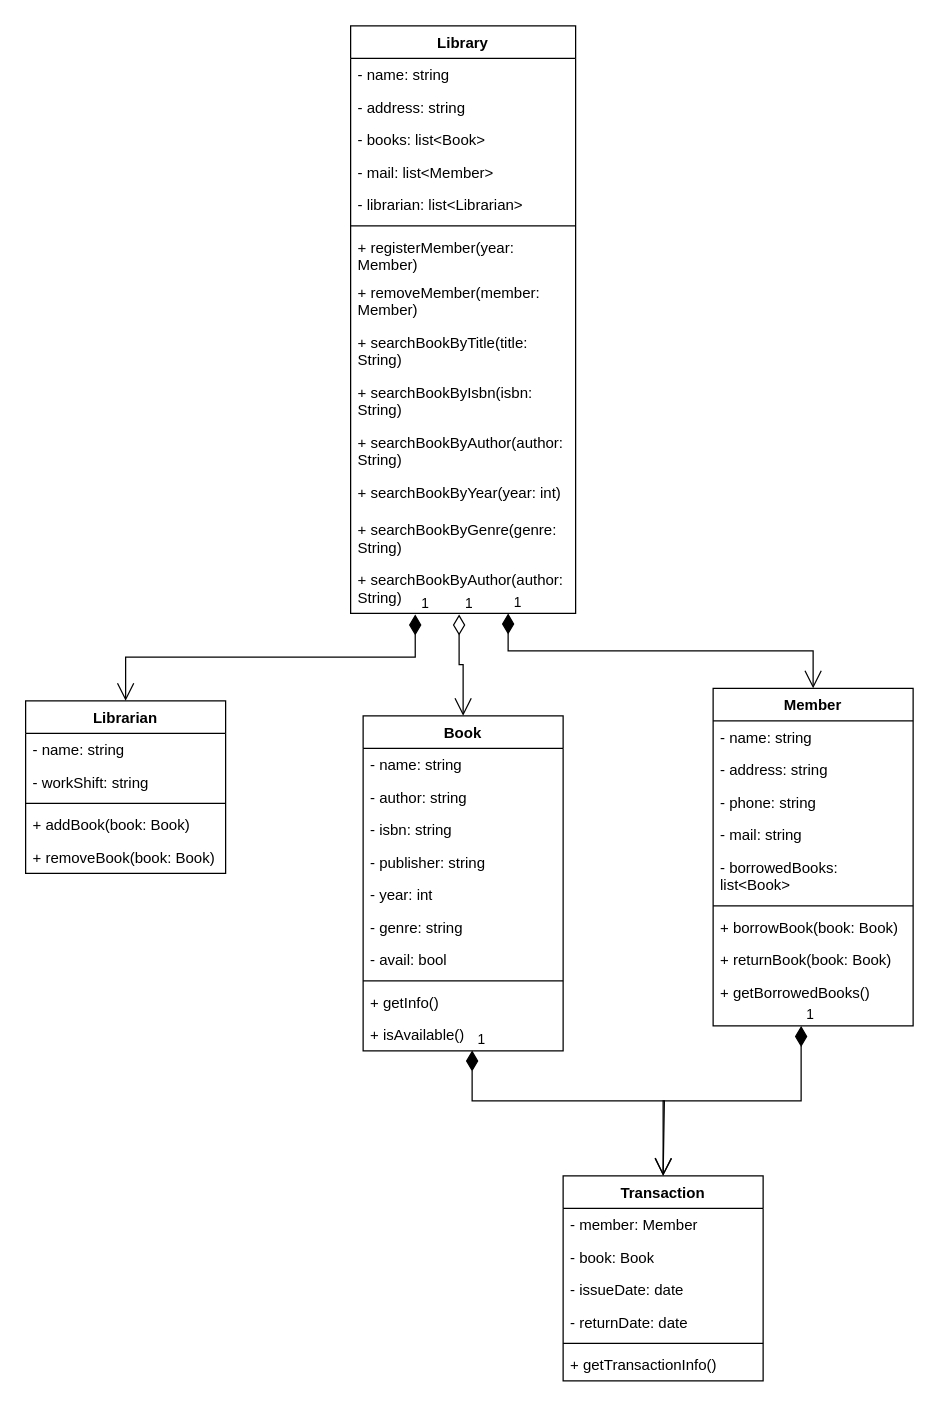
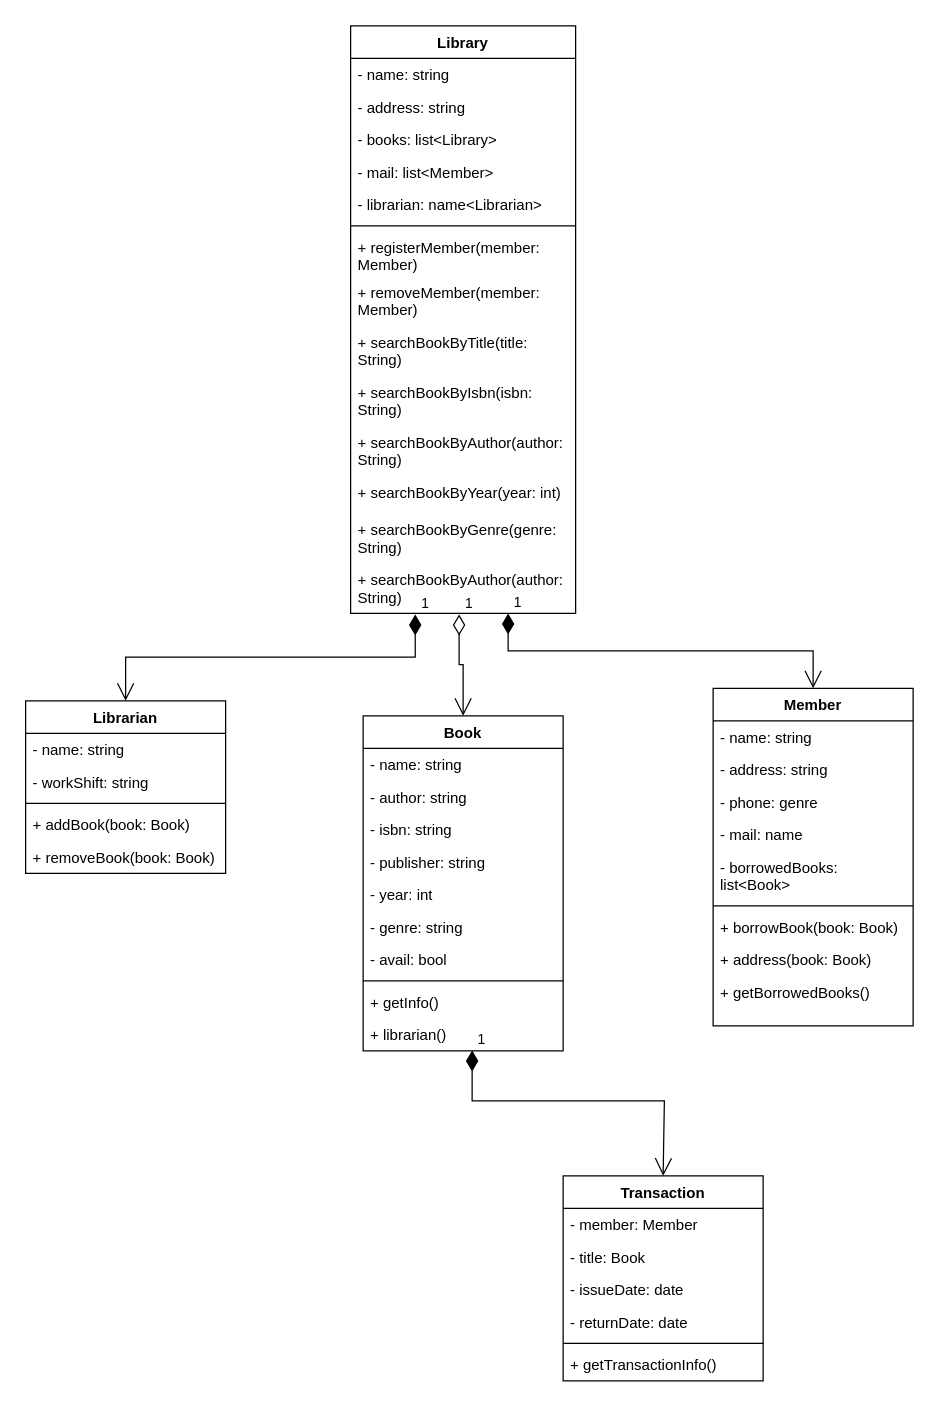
(428, 141) -> (439, 141)
(456, 206) -> (460, 206)
(464, 257) -> (464, 257)
(776, 803) -> (774, 803)
(768, 836) -> (761, 836)
(814, 970) -> (803, 961)
(424, 1036) -> (417, 1036)
(762, 1101) -> none
(615, 1258) -> (615, 1258)
